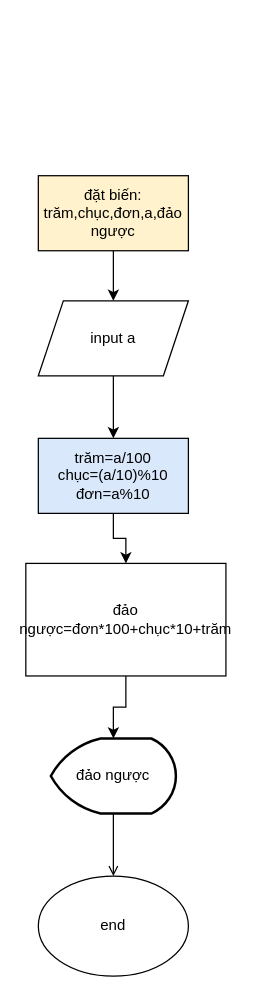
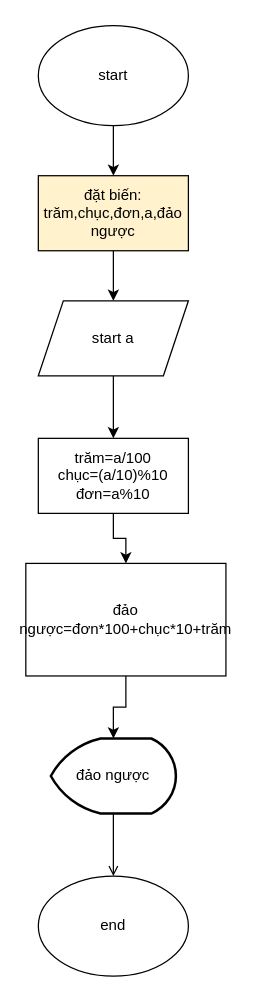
none -> (113, 76)
none -> (113, 147)
(113, 338) -> (113, 338)
(113, 476) -> (113, 476)
